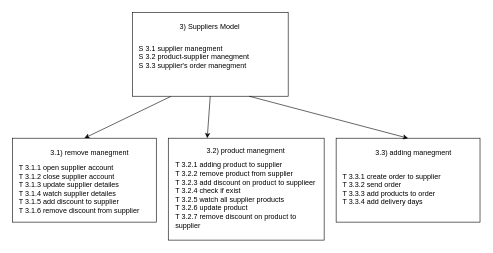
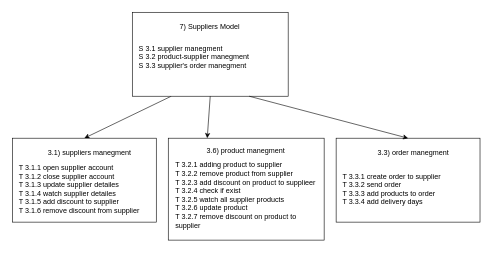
(211, 27) -> (211, 27)
(246, 152) -> (246, 152)
(90, 153) -> (90, 153)
(414, 153) -> (414, 153)
